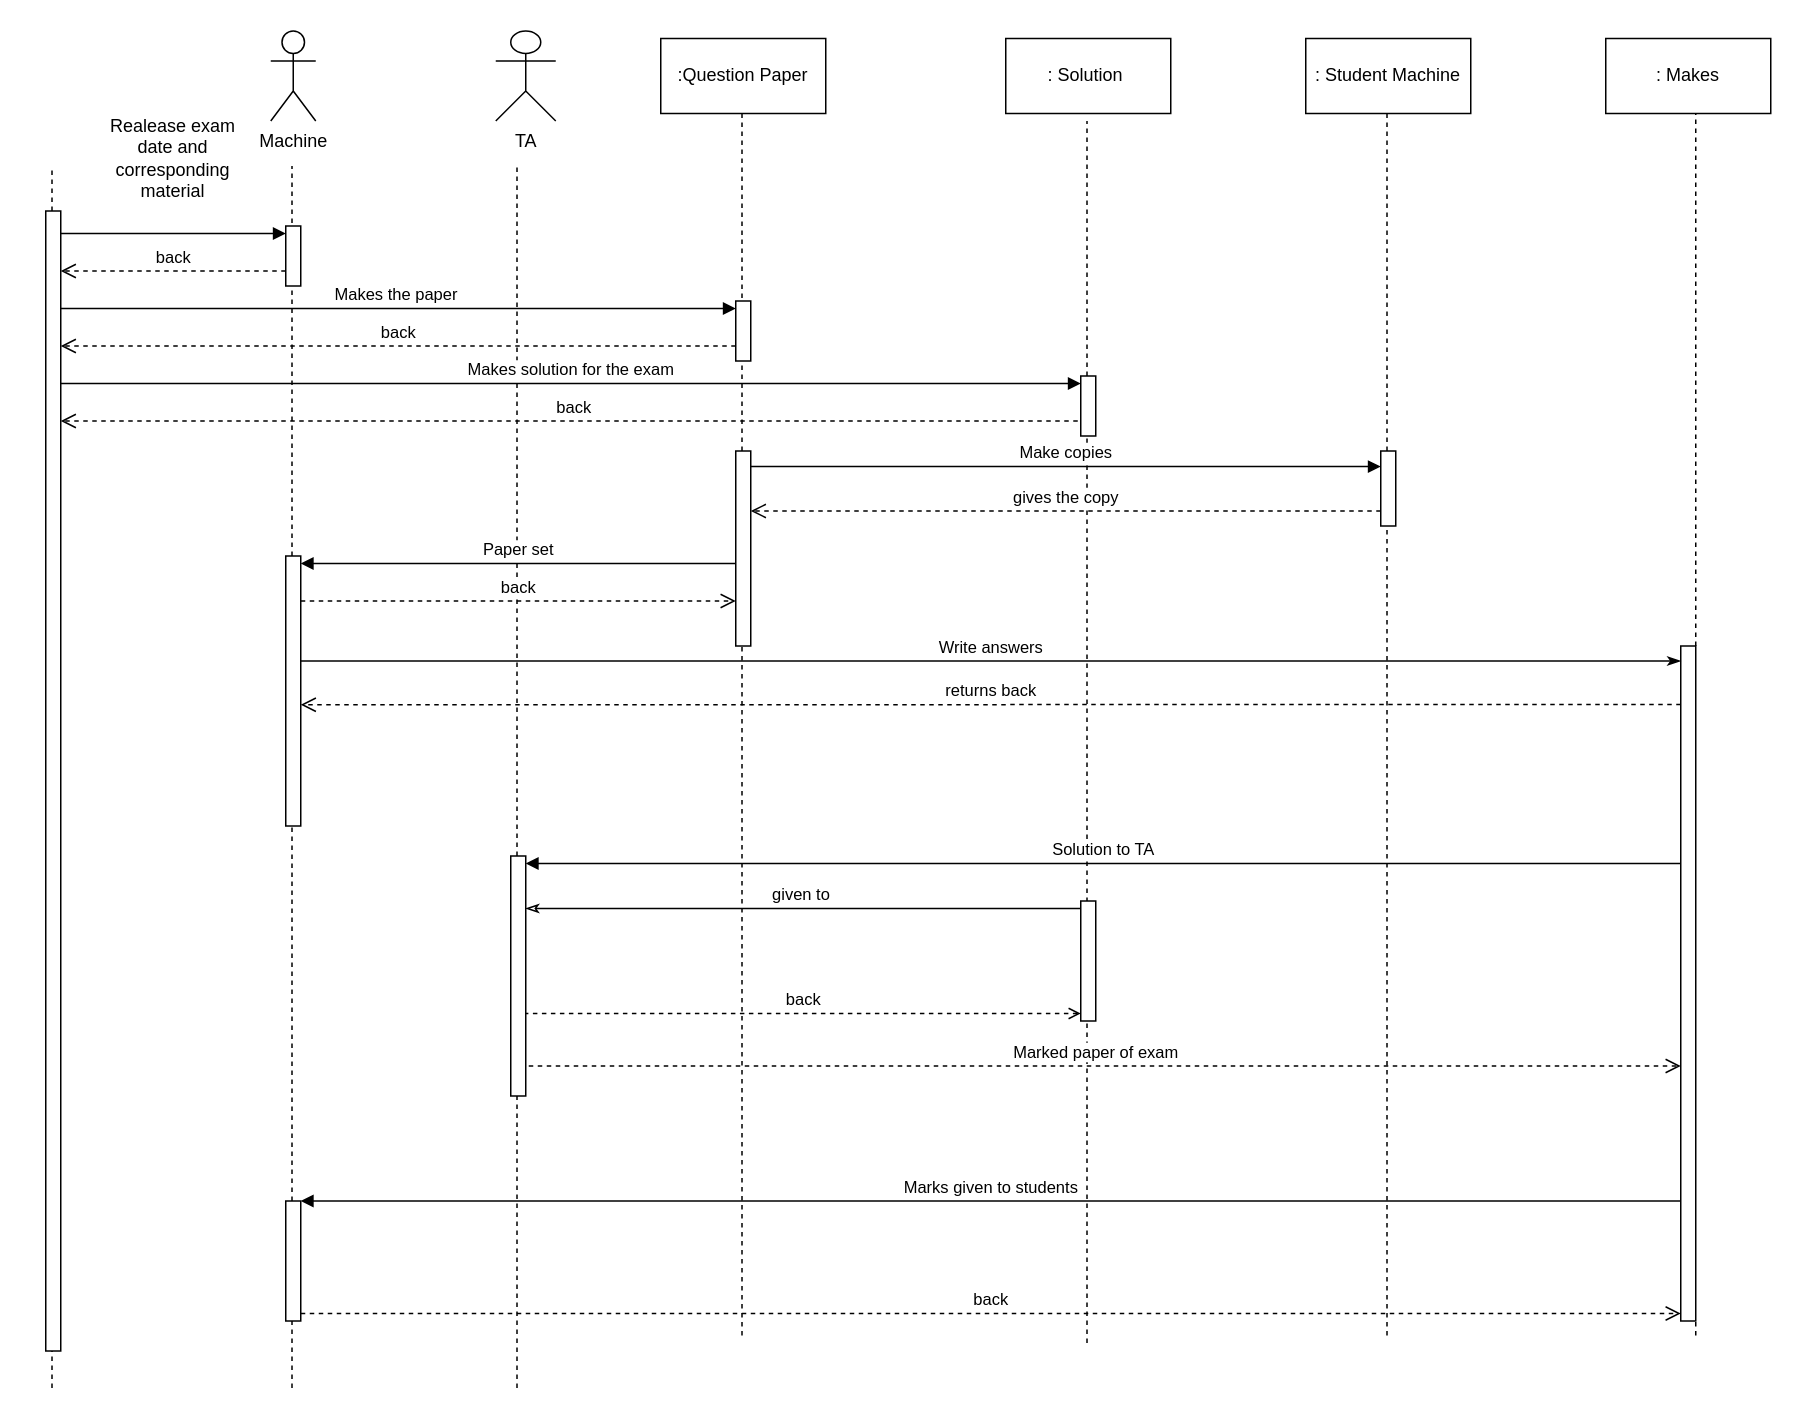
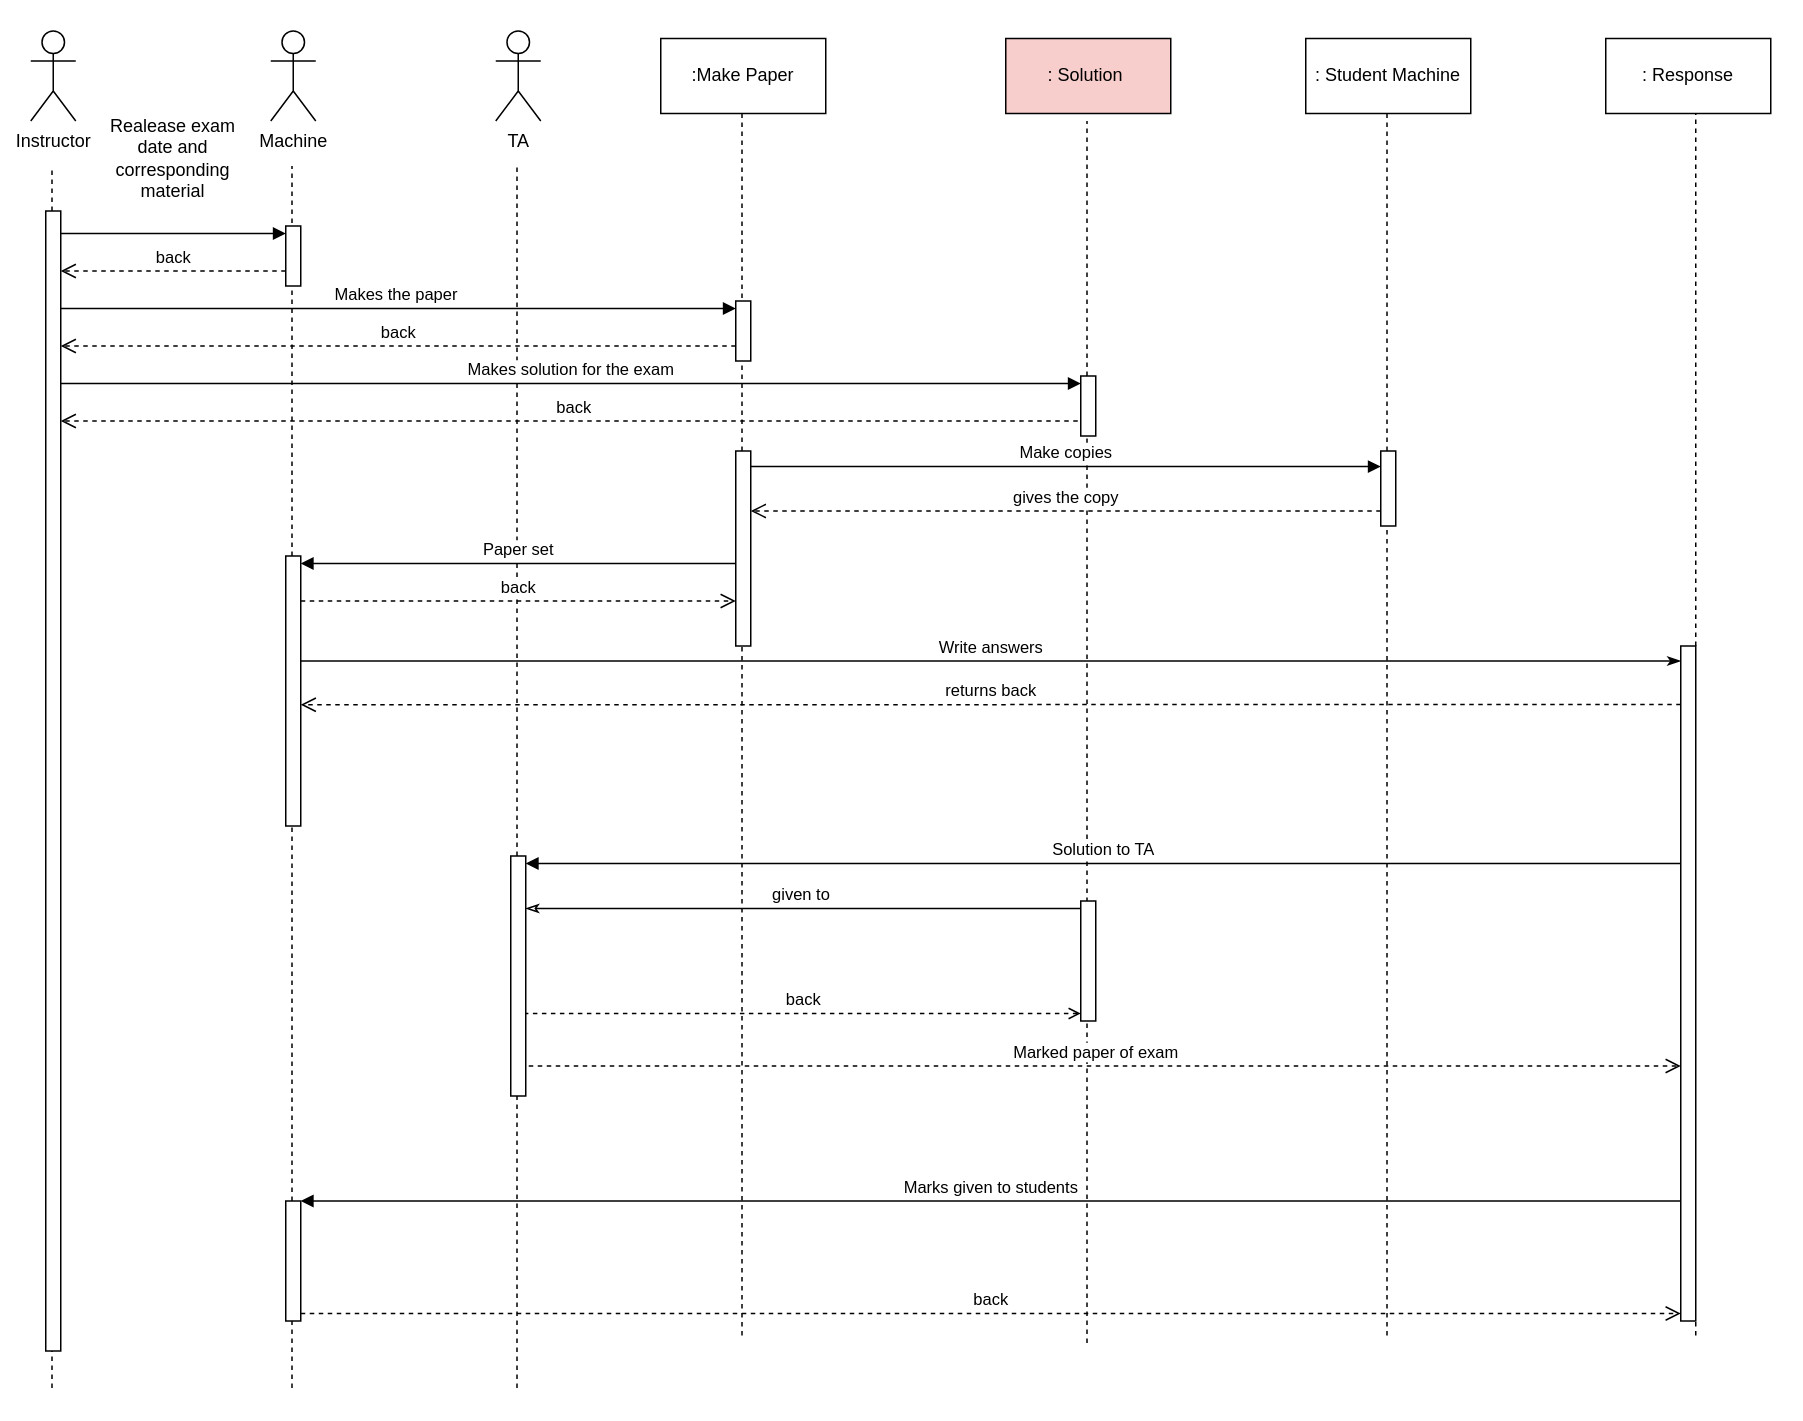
none -> (53, 76)
(526, 76) -> (518, 76)
(743, 76) -> (743, 76)
(1088, 76) -> (1088, 76)
(1688, 76) -> (1688, 76)
